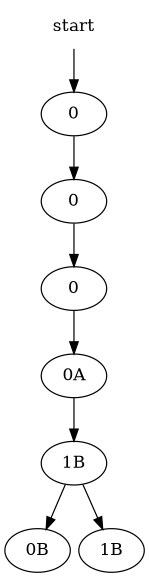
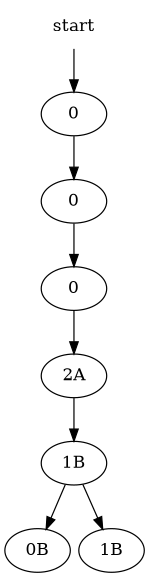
(74, 376) -> (74, 376)
